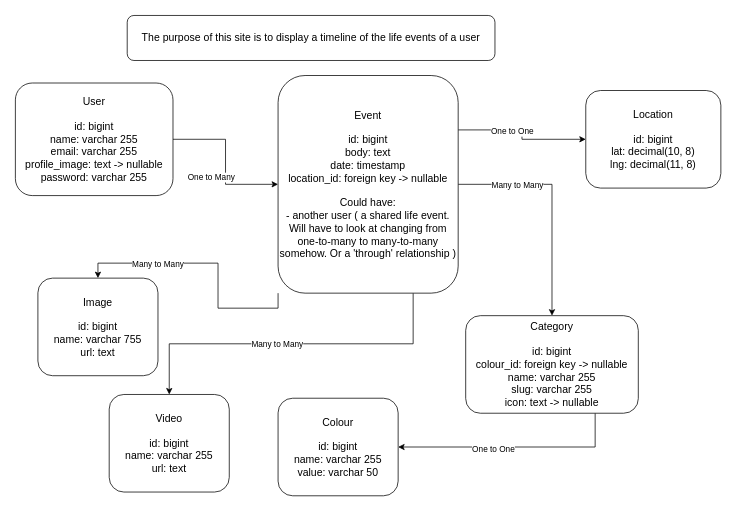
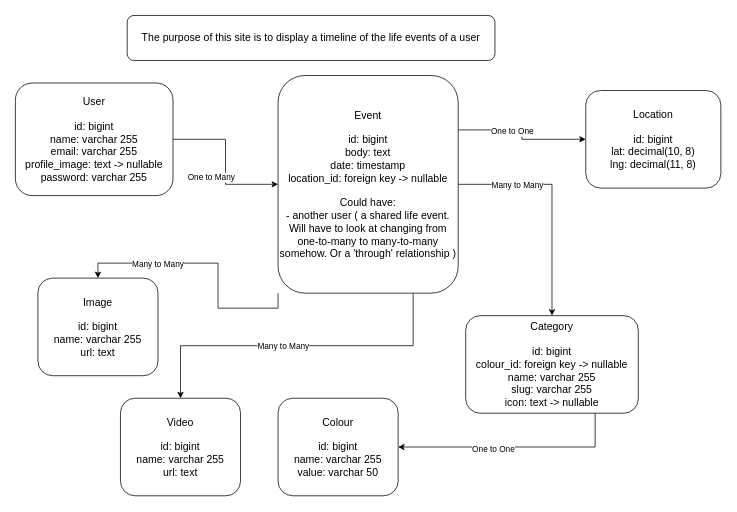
(98, 327) -> (98, 327)
(169, 443) -> (180, 447)
